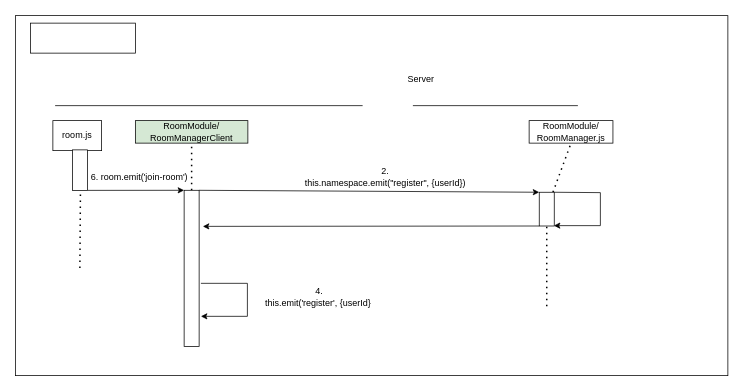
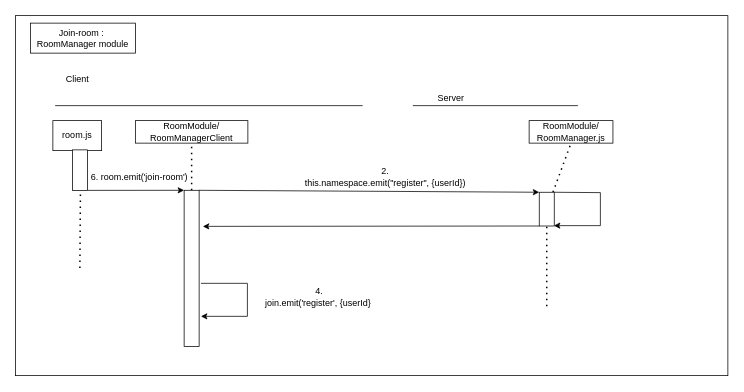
none -> (83, 38)
none -> (78, 79)
(421, 79) -> (451, 98)
(192, 132) -> (192, 132)
(320, 297) -> (320, 297)
